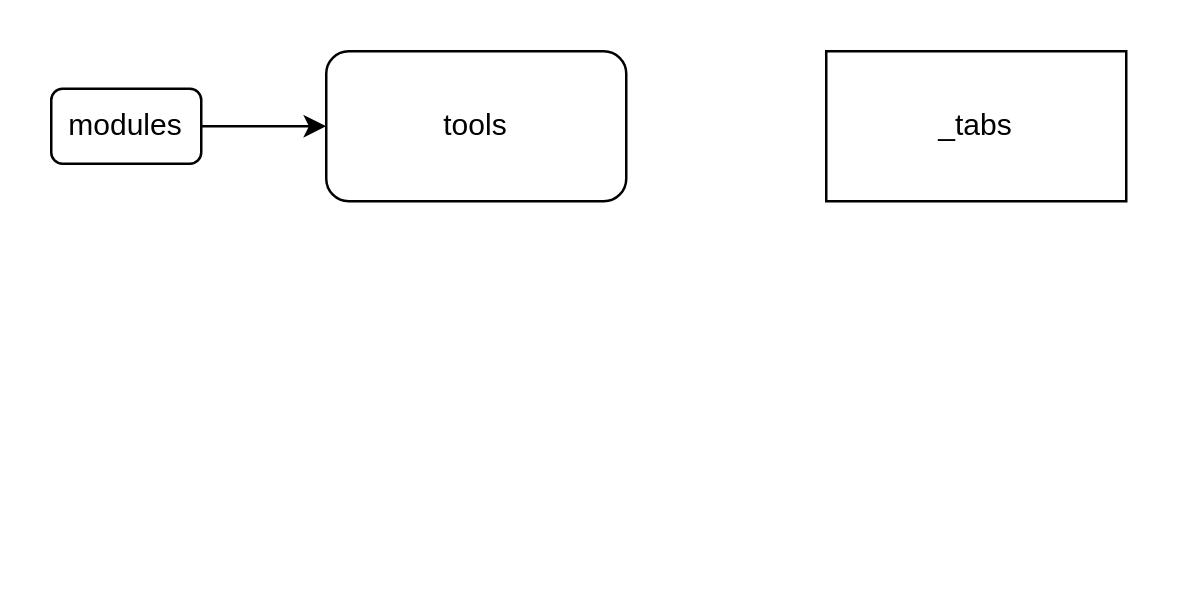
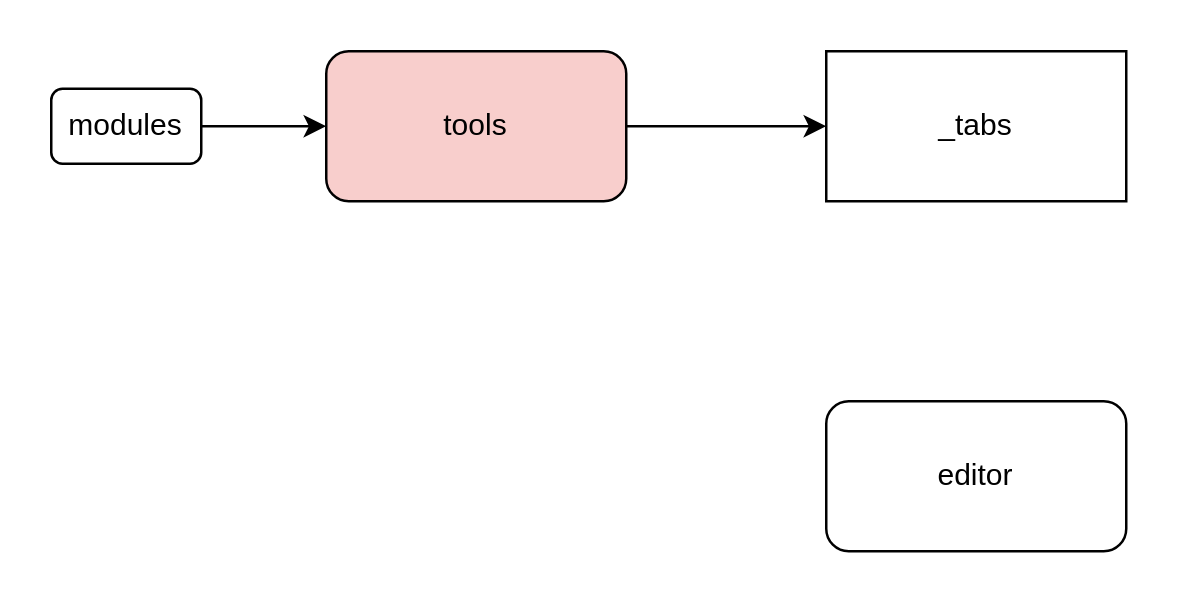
(476, 126) -> (476, 126)
none -> (718, 126)
none -> (976, 476)
